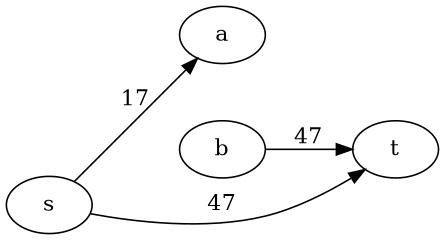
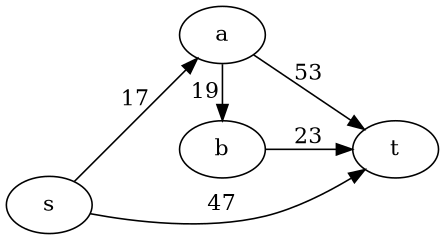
none -> (222, 84)
none -> (302, 88)
(309, 137) -> (309, 137)
